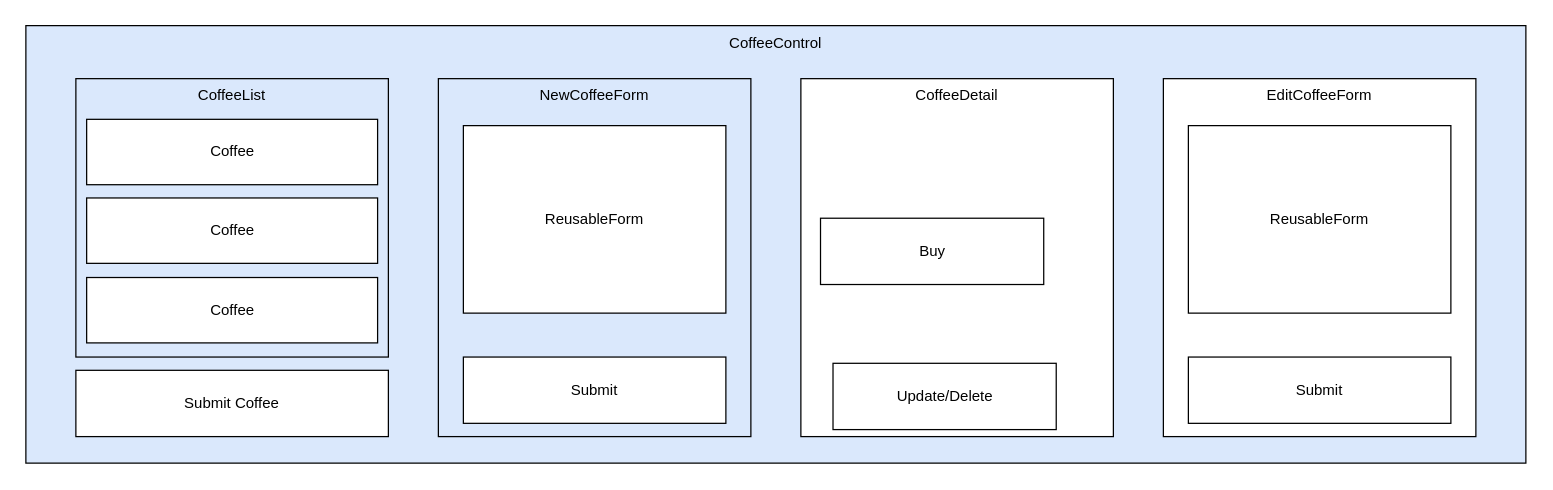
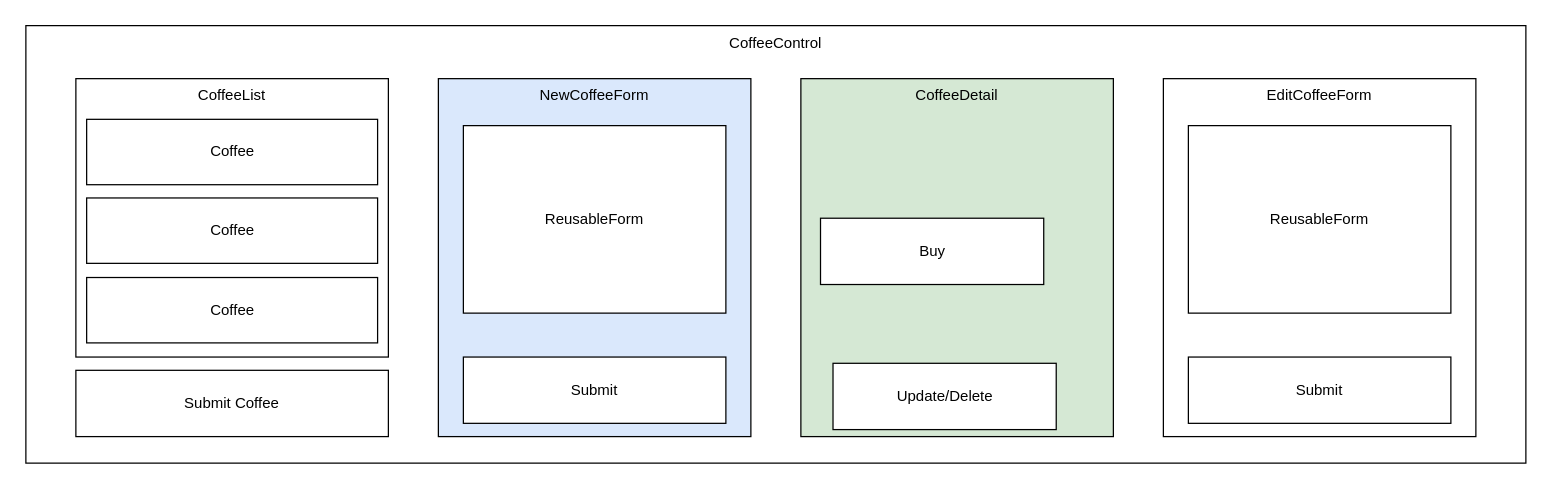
(232, 96) -> (232, 96)
(957, 96) -> (957, 96)
(776, 244) -> (776, 244)
